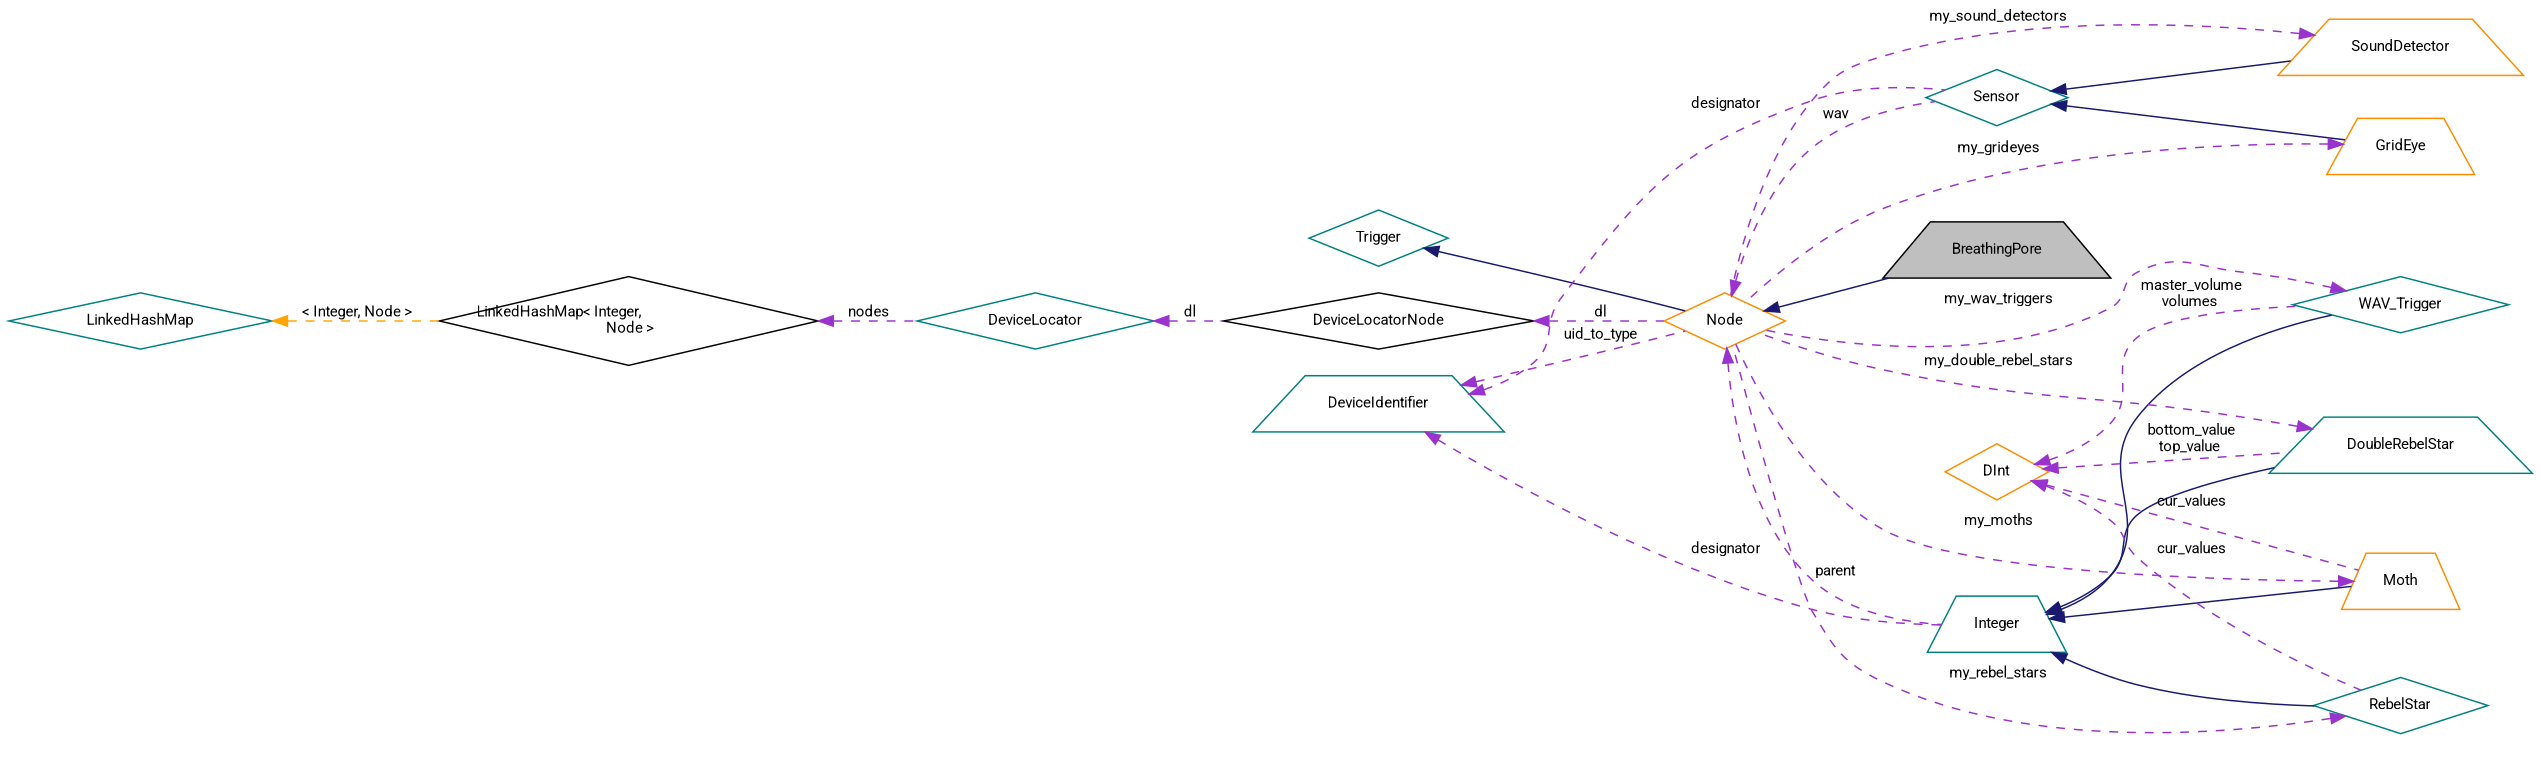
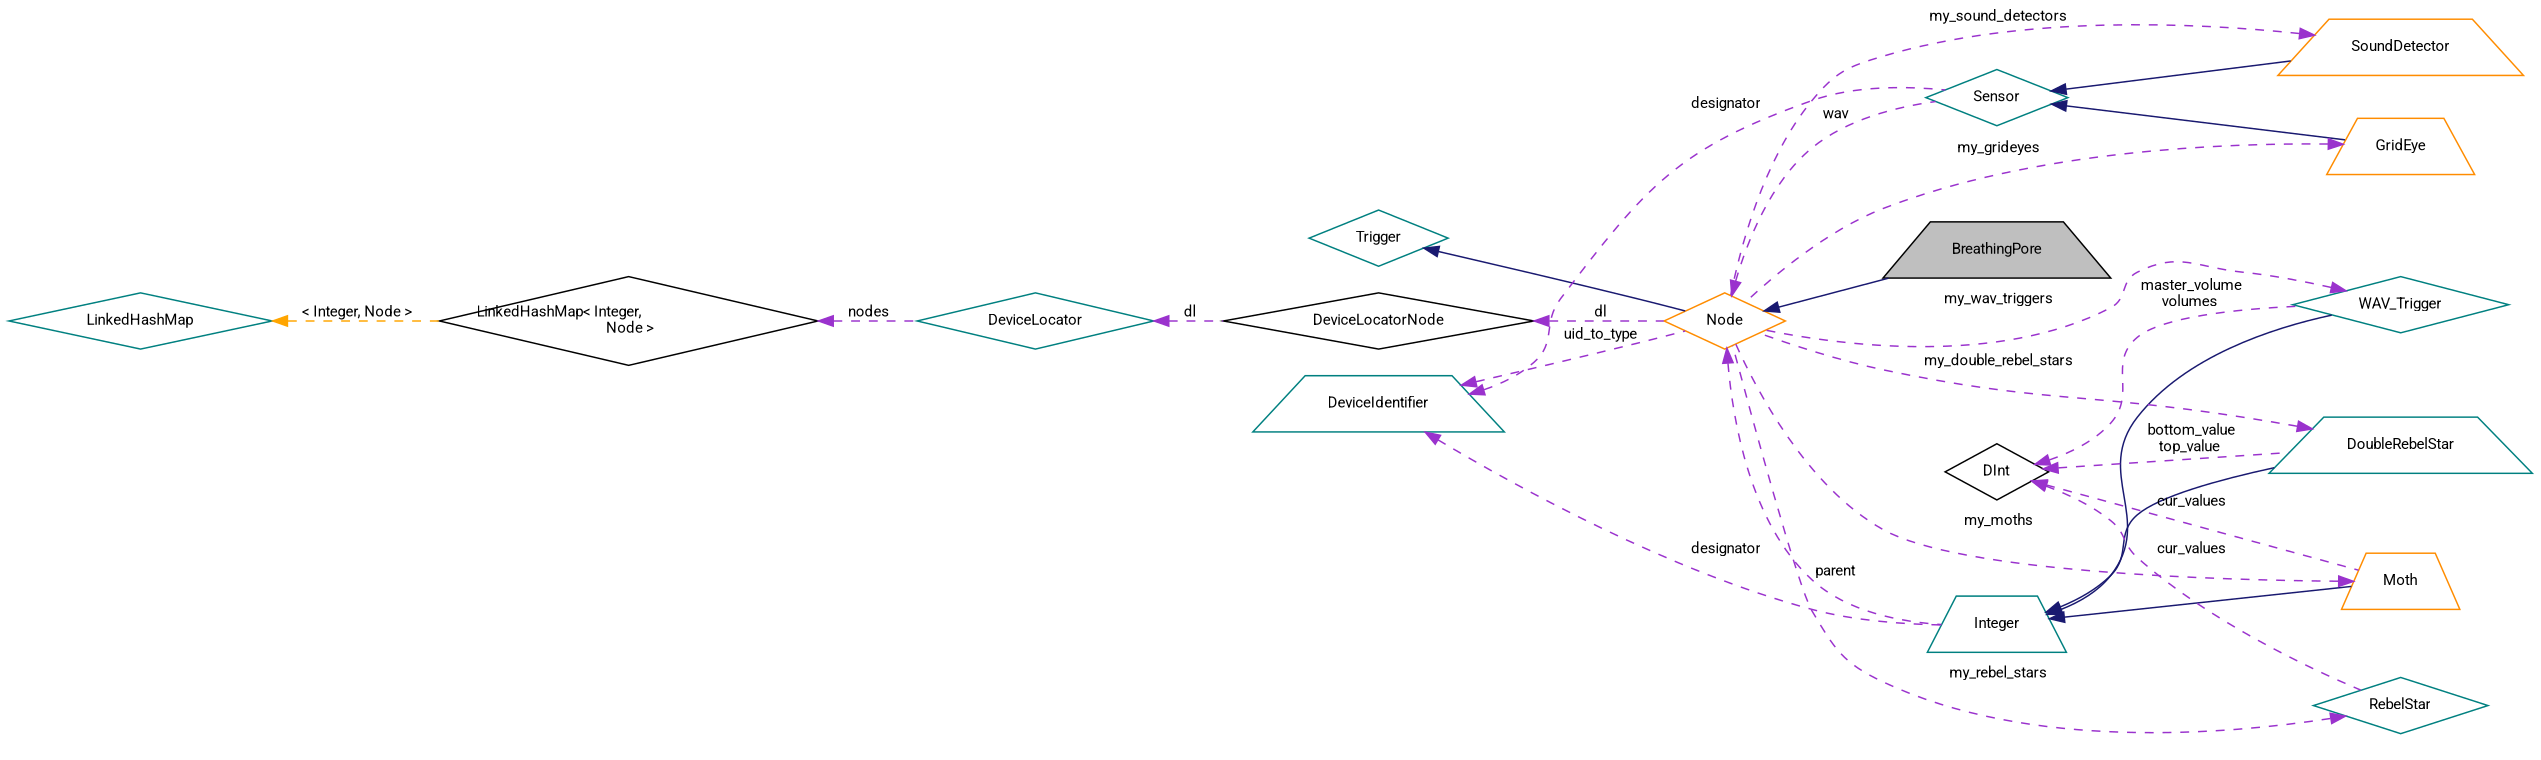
(1997, 472) -> (1997, 472)
(2187, 695) -> none
